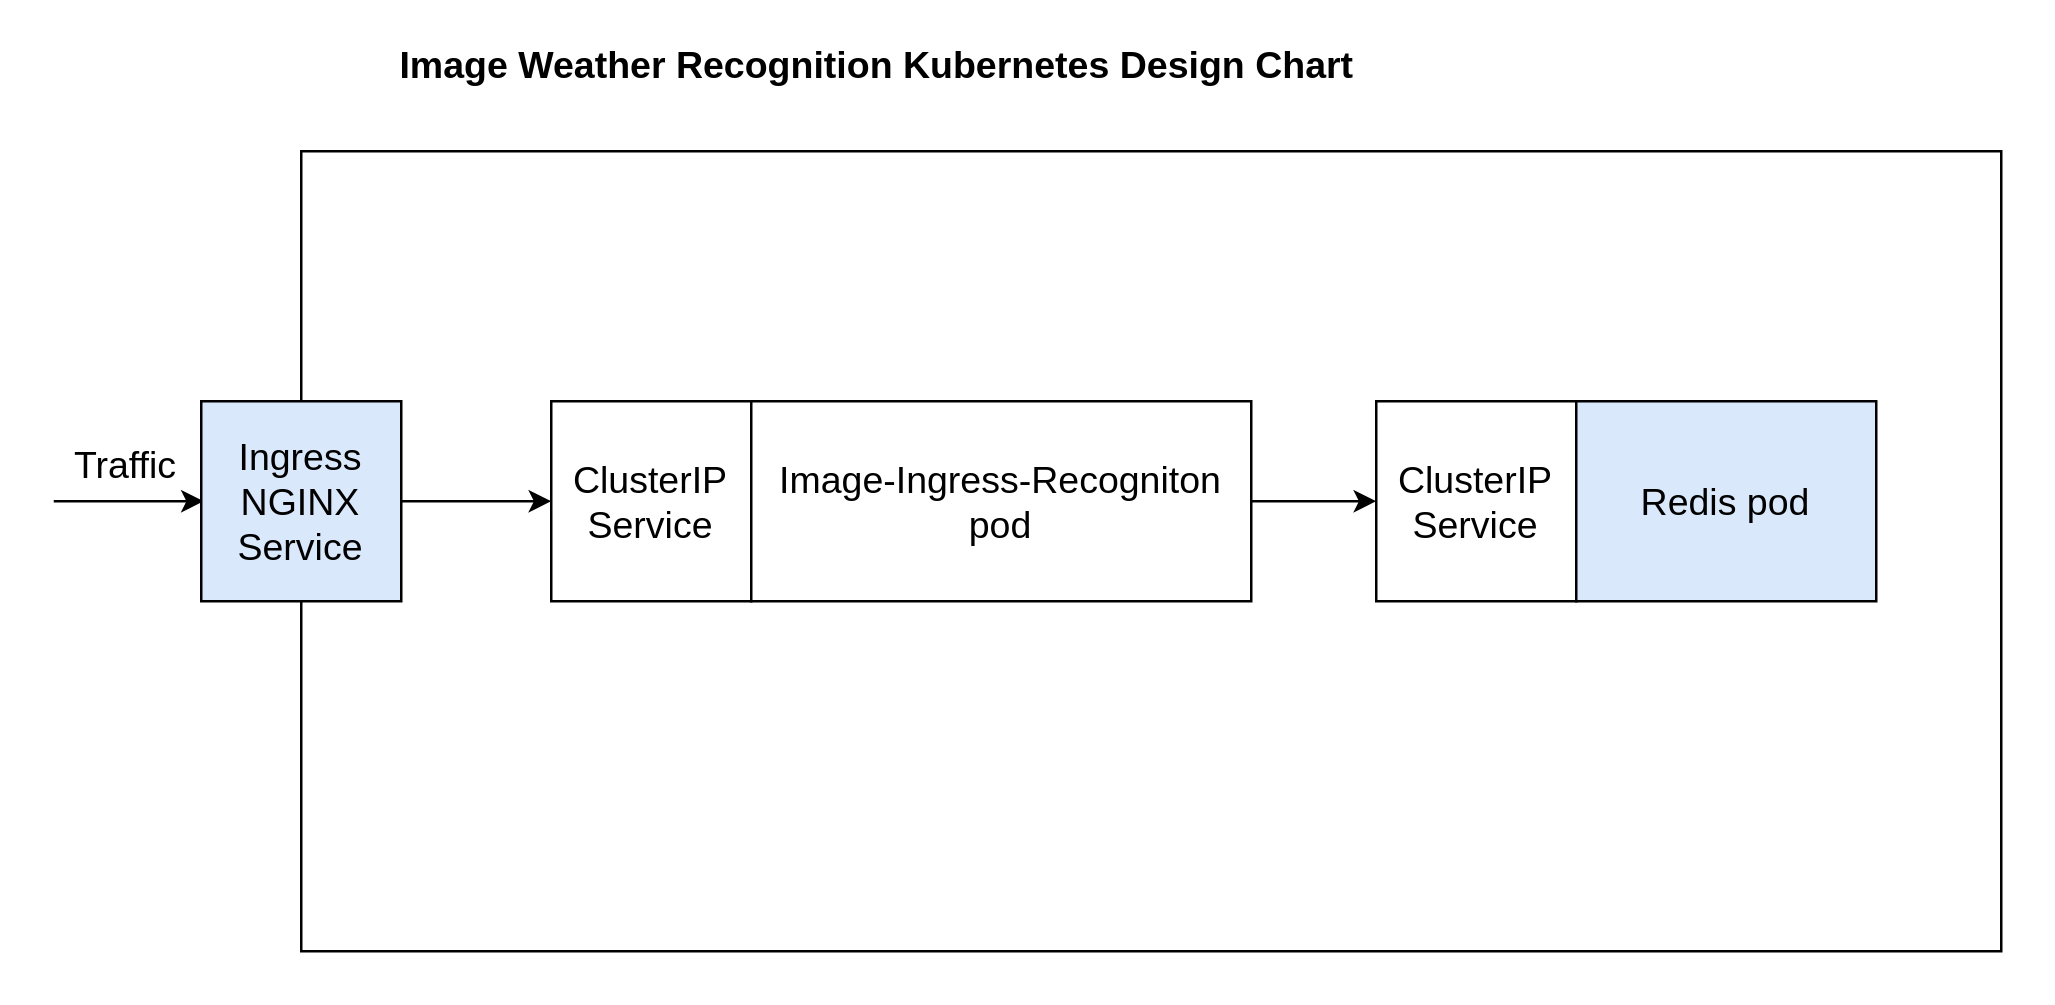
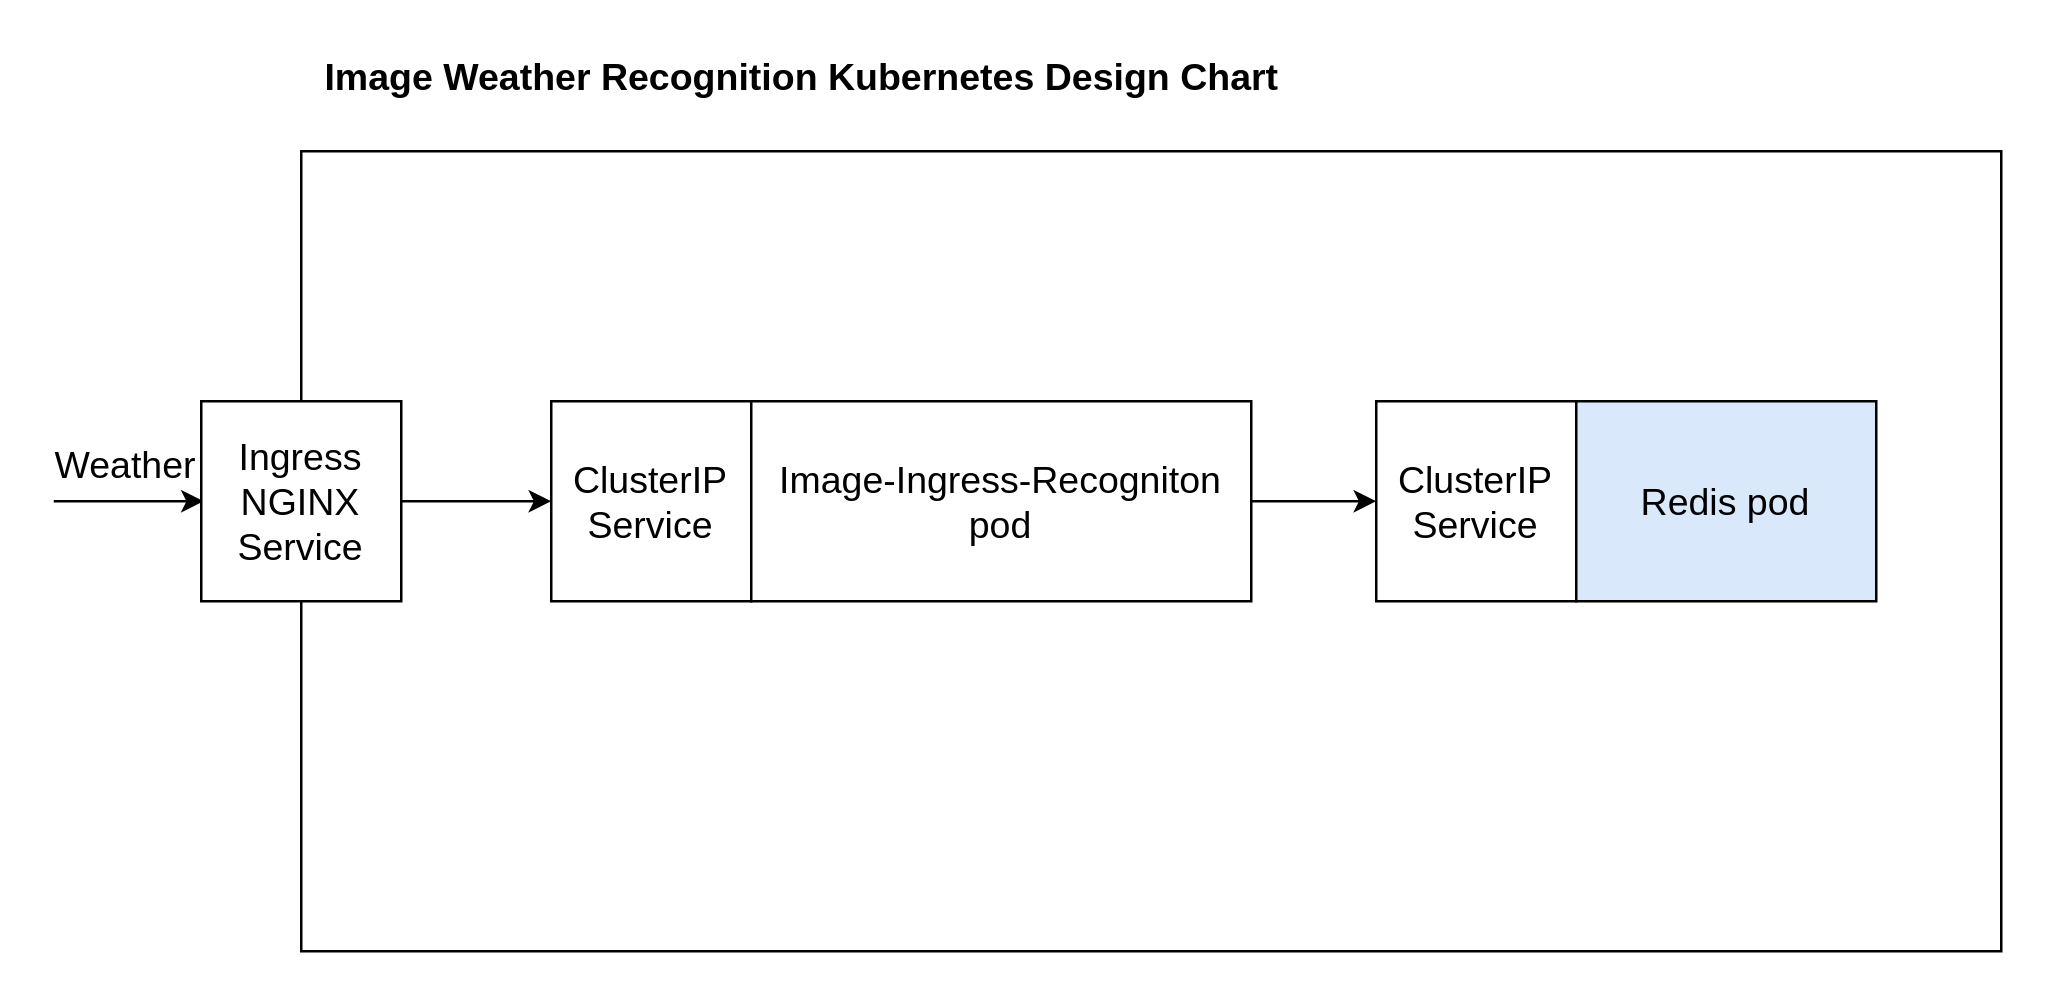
(876, 64) -> (801, 76)
(126, 464) -> (126, 464)
(301, 501) -> (301, 501)
